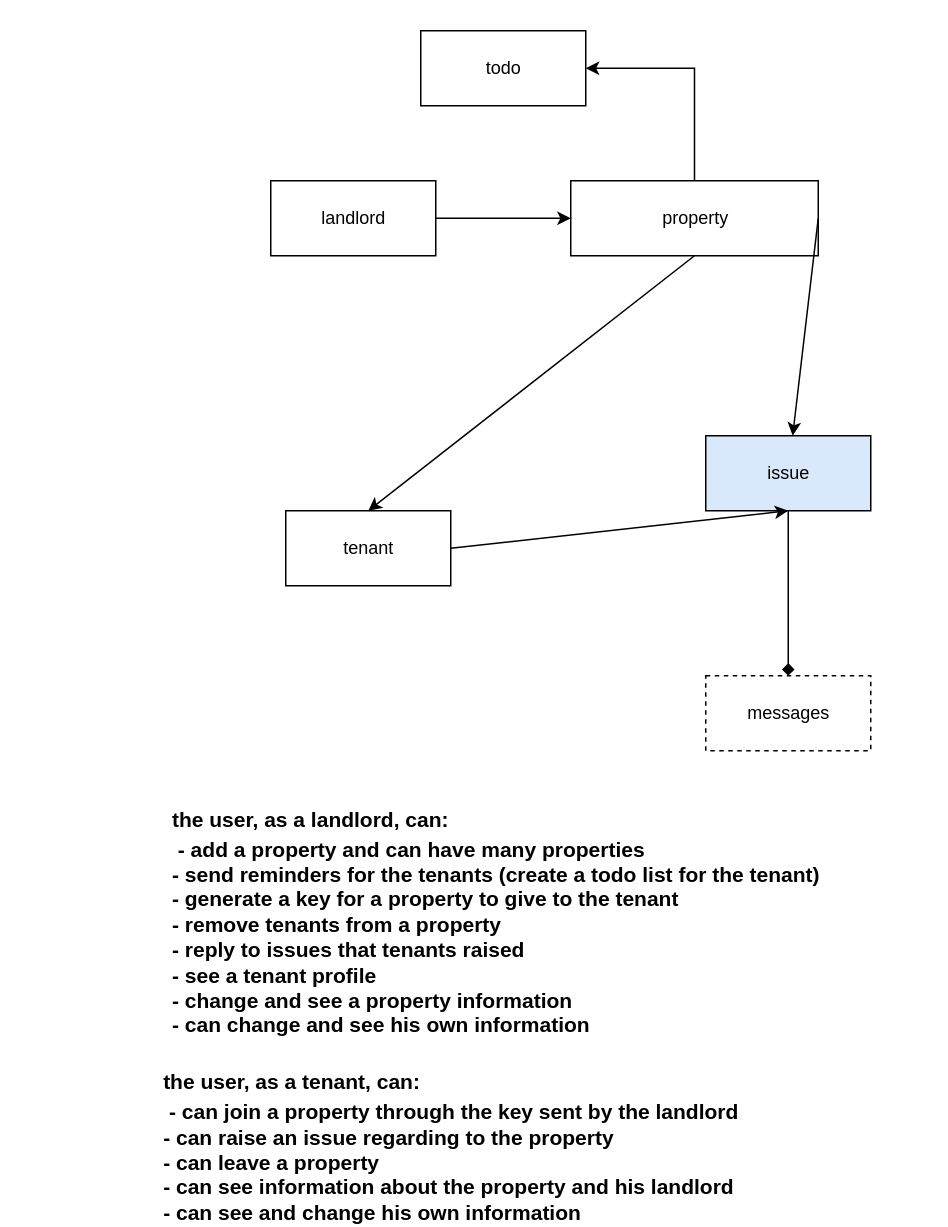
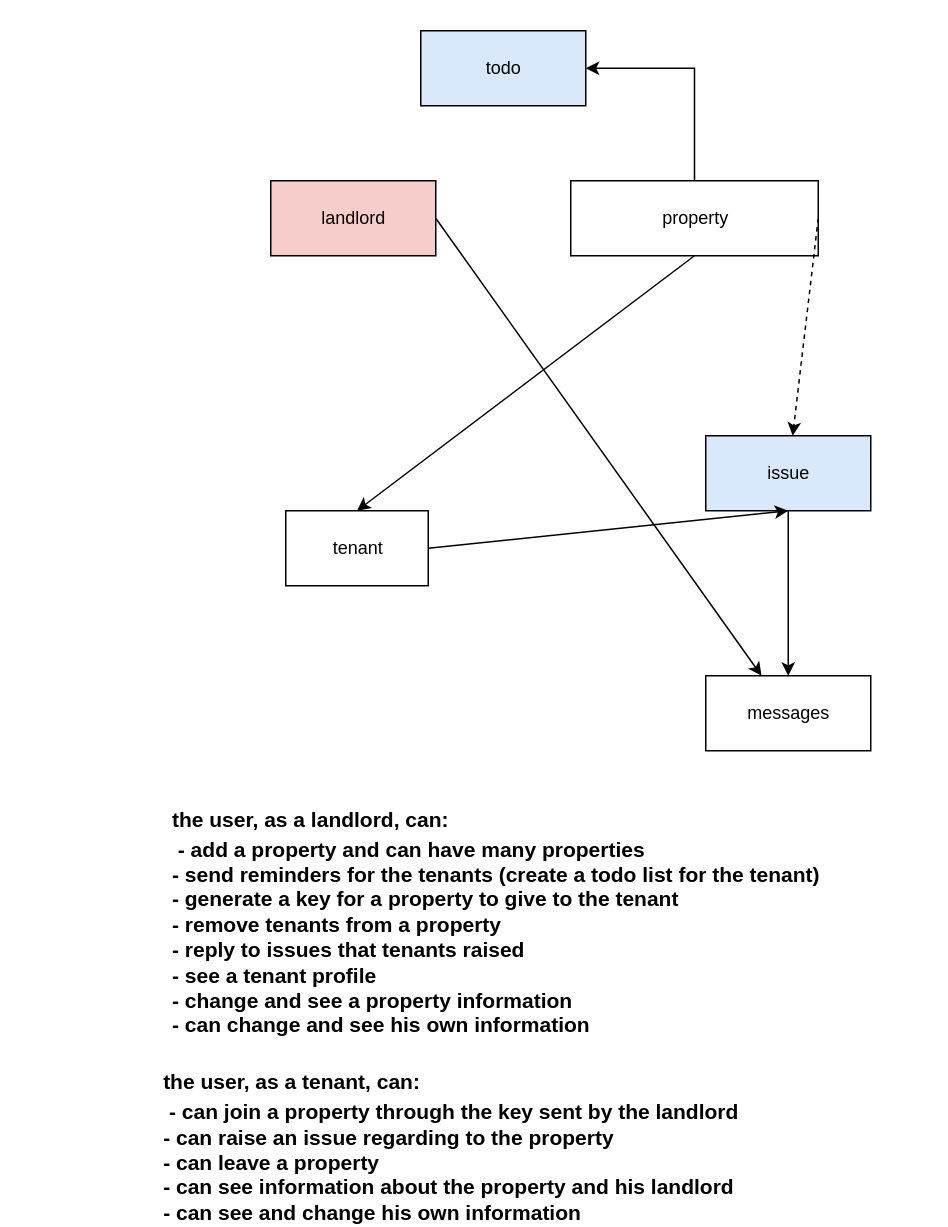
(503, 68) -> (503, 68)
(353, 218) -> (353, 218)
(498, 218) -> (651, 521)
(806, 323) -> (806, 323)
(368, 548) -> (357, 548)
(788, 663) -> (788, 664)
(788, 713) -> (788, 713)
